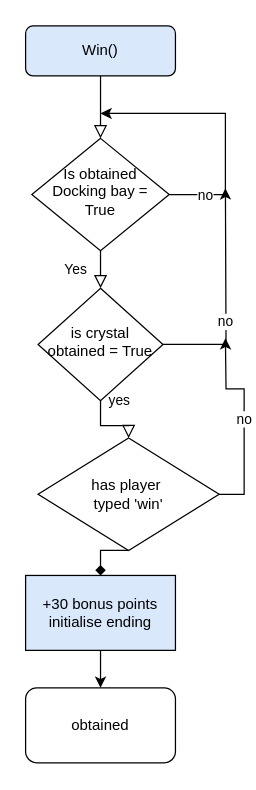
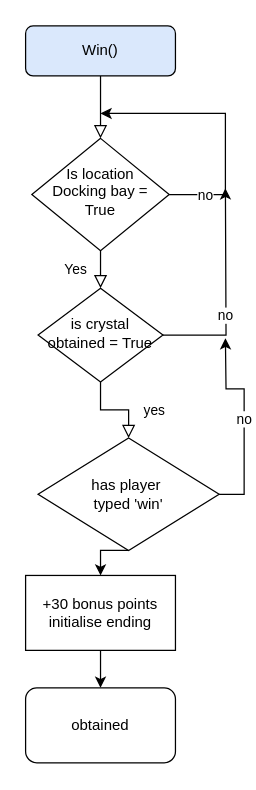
(101, 192) -> (101, 192)
(101, 344) -> (101, 335)
(101, 564) -> (101, 565)
(101, 613) -> (101, 613)
